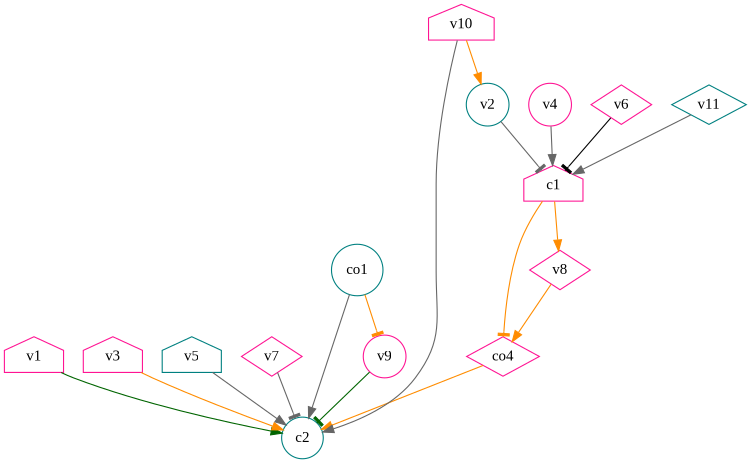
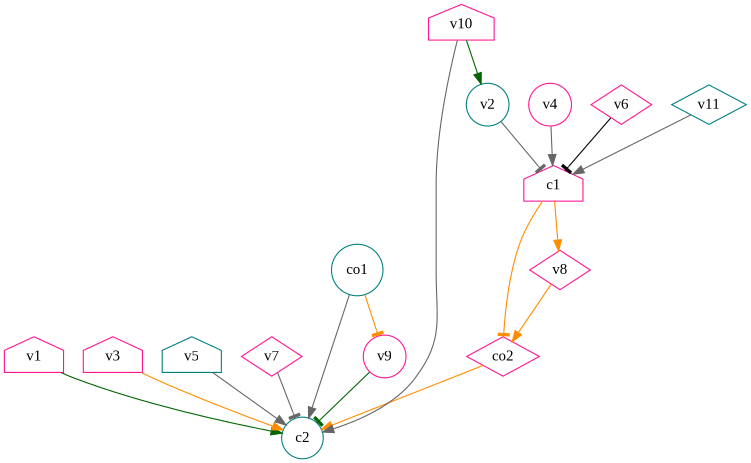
(472, 57) -> (472, 57)
(503, 356) -> (503, 356)
